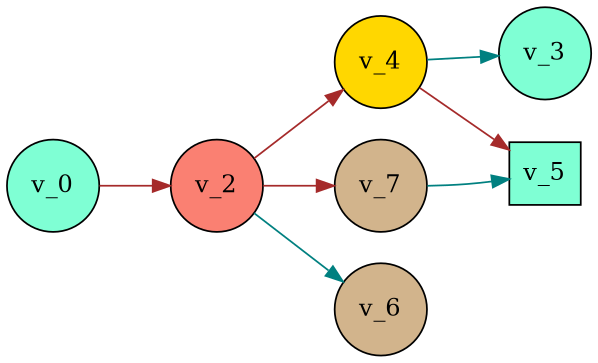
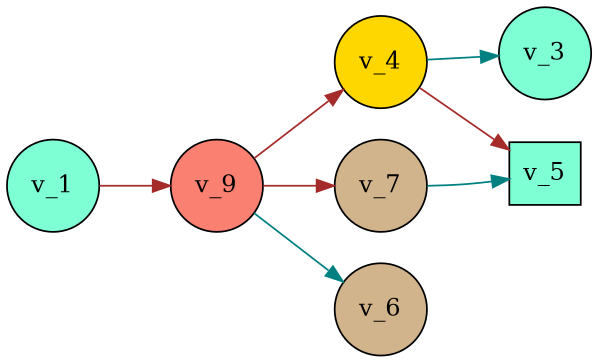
(53, 186) -> (53, 186)
(217, 186) -> (217, 186)
